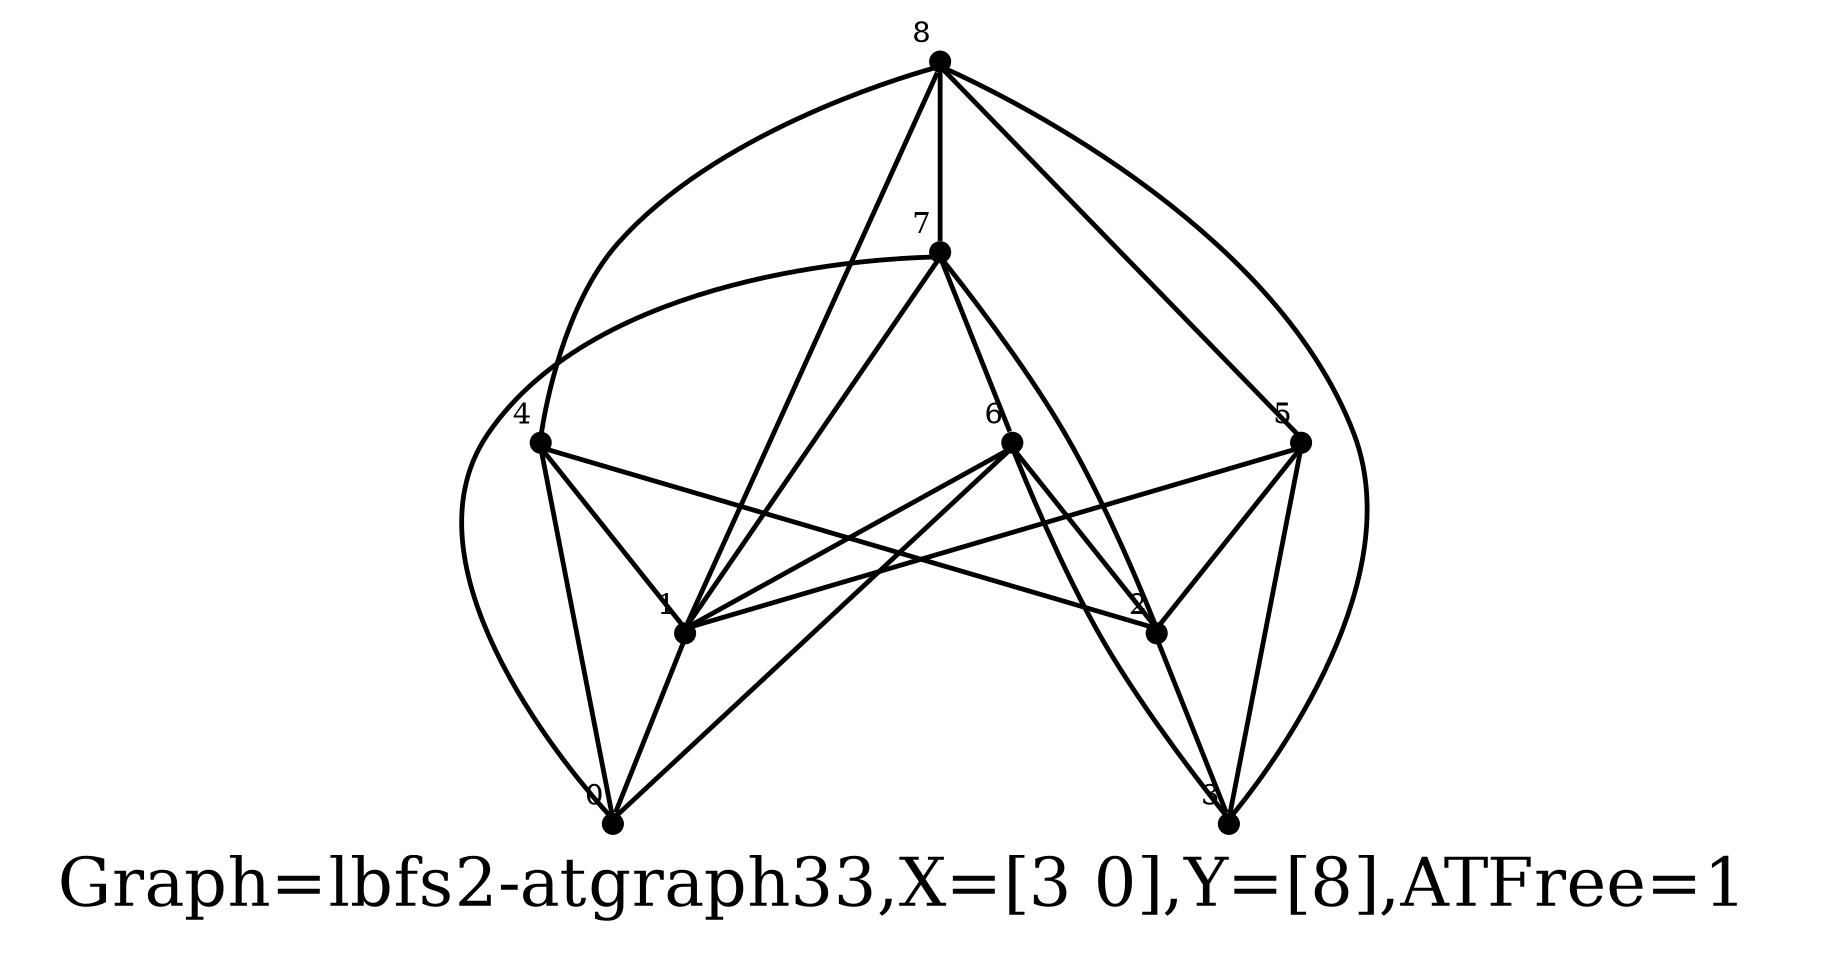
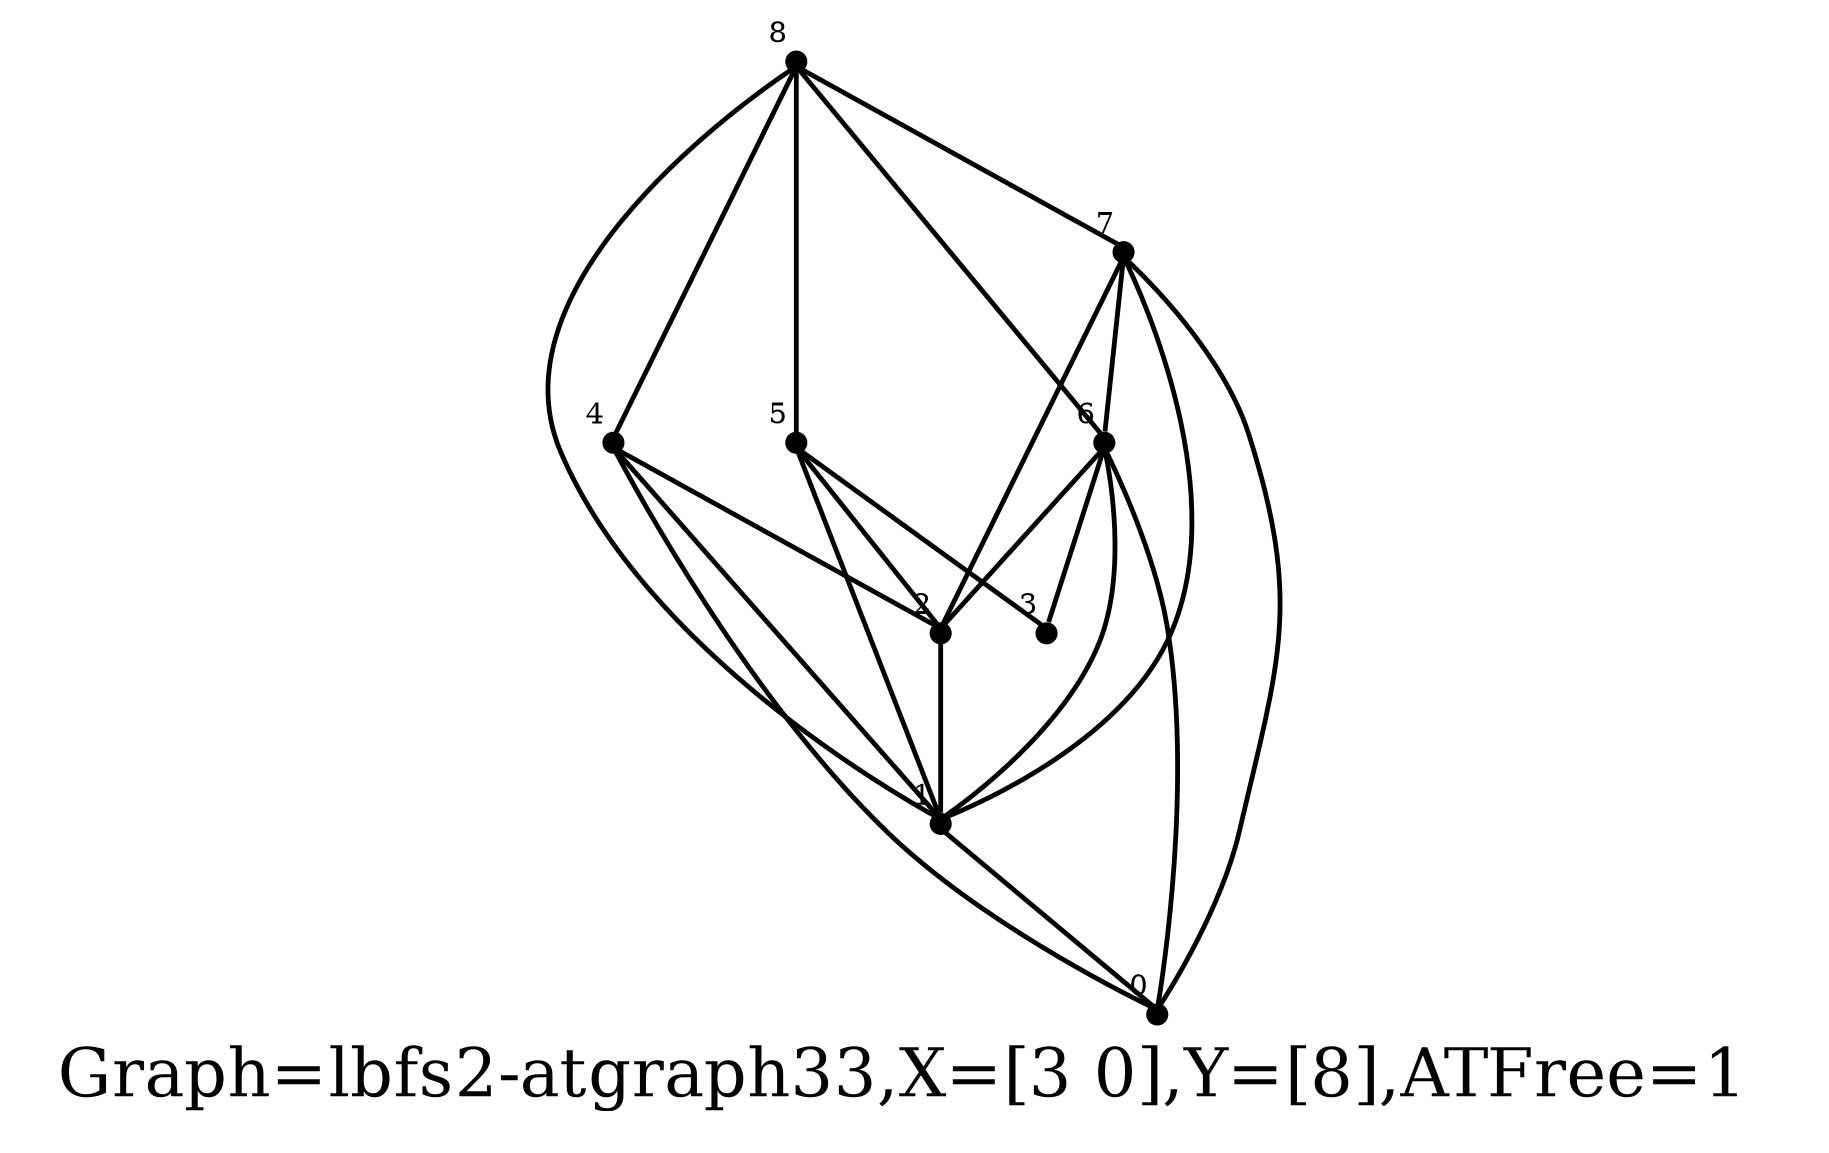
(1321, 370) -> (951, 252)
(1187, 715) -> (941, 728)
